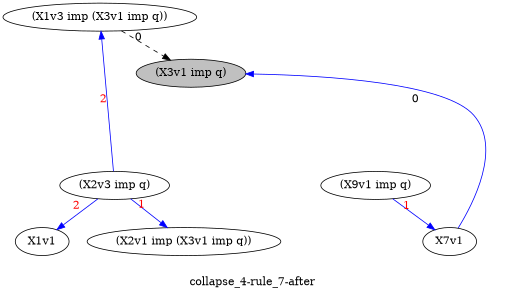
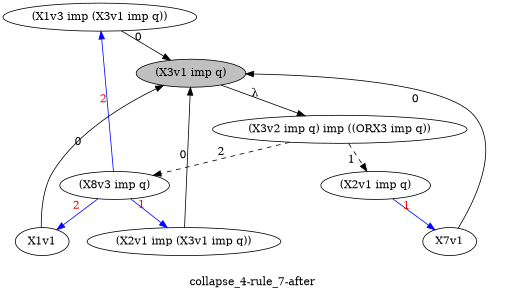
(143, 43) -> (143, 43)
(427, 92) -> (427, 92)
none -> (340, 129)
none -> (77, 142)
none -> (187, 161)
(115, 185) -> (115, 185)
(376, 185) -> (376, 185)
